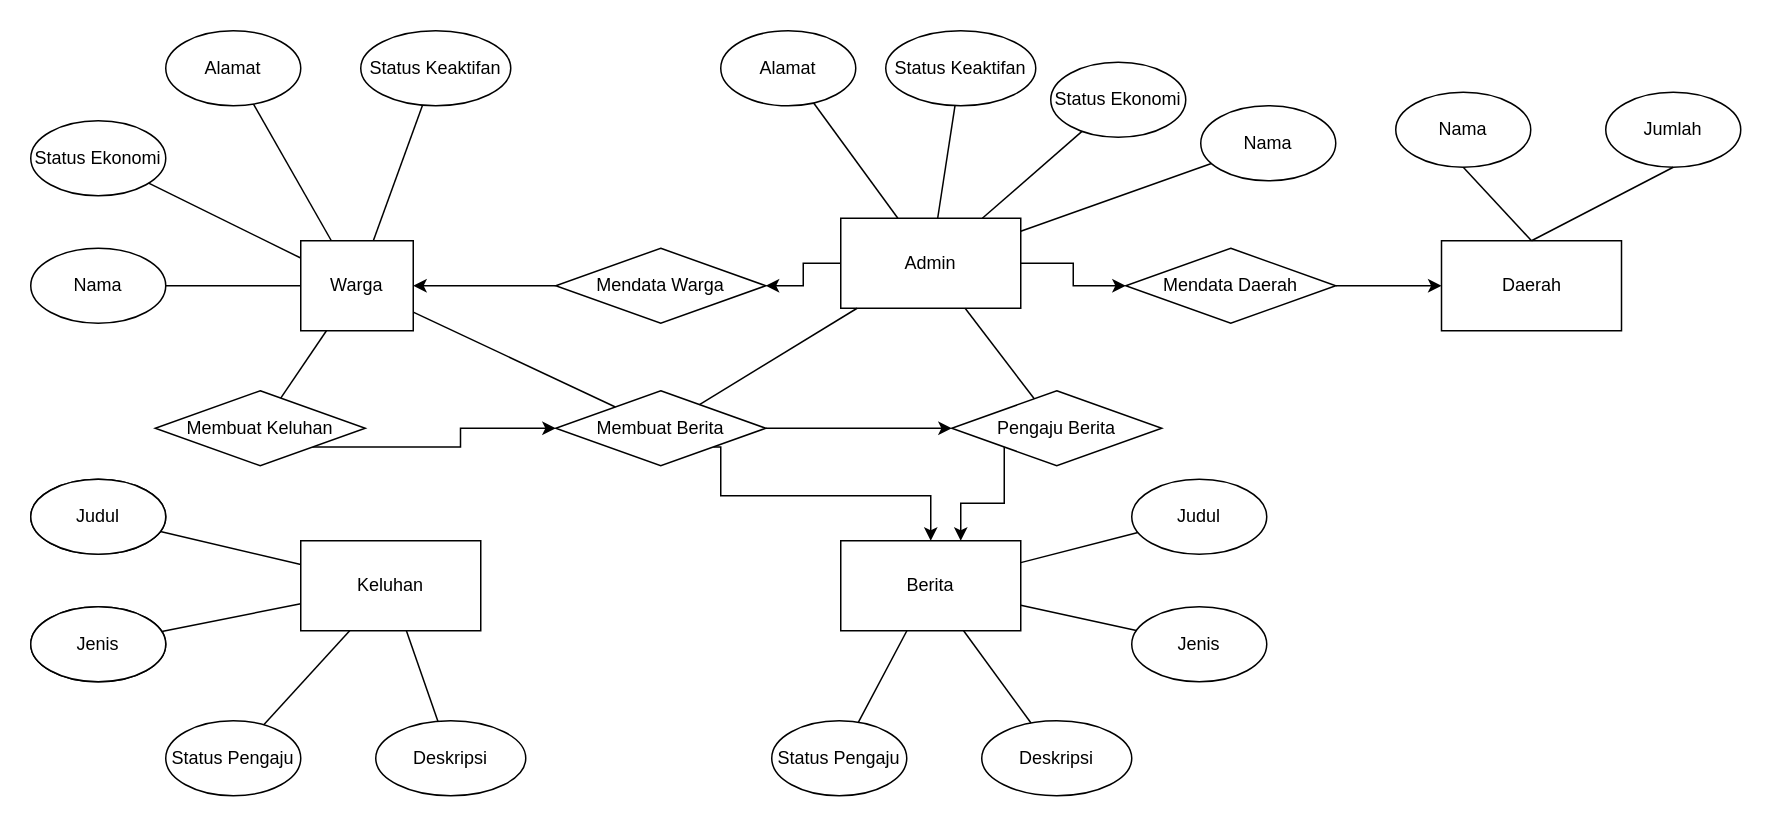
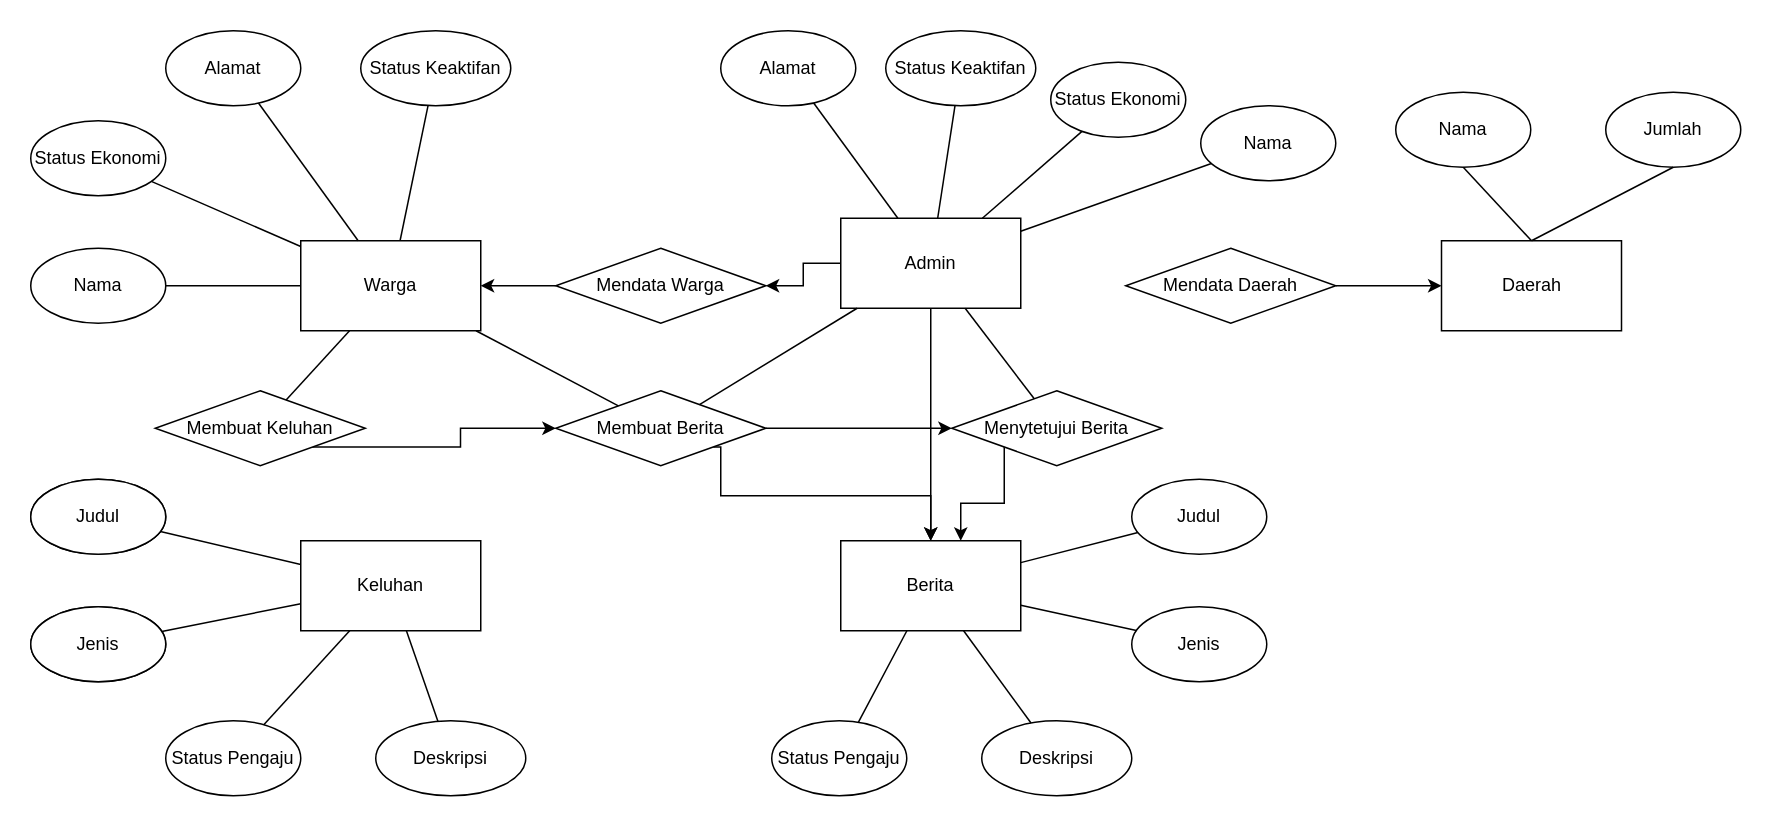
(1073, 269) -> (931, 401)
(357, 286) -> (391, 286)
(1057, 428) -> (1057, 428)
